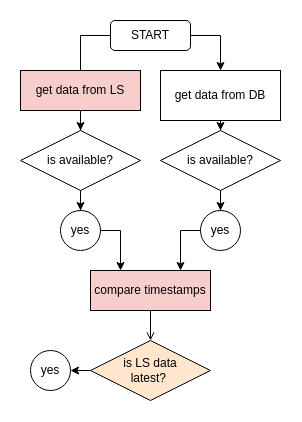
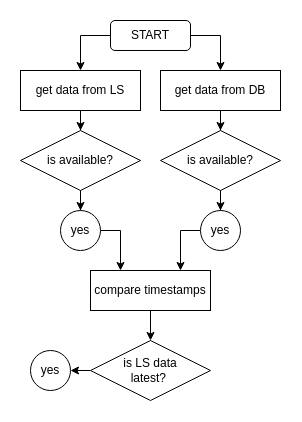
(81, 65) -> (81, 62)
(81, 91) -> (81, 91)
(221, 96) -> (221, 91)
(151, 291) -> (151, 291)
(151, 334) -> (151, 332)
(151, 371) -> (151, 371)
